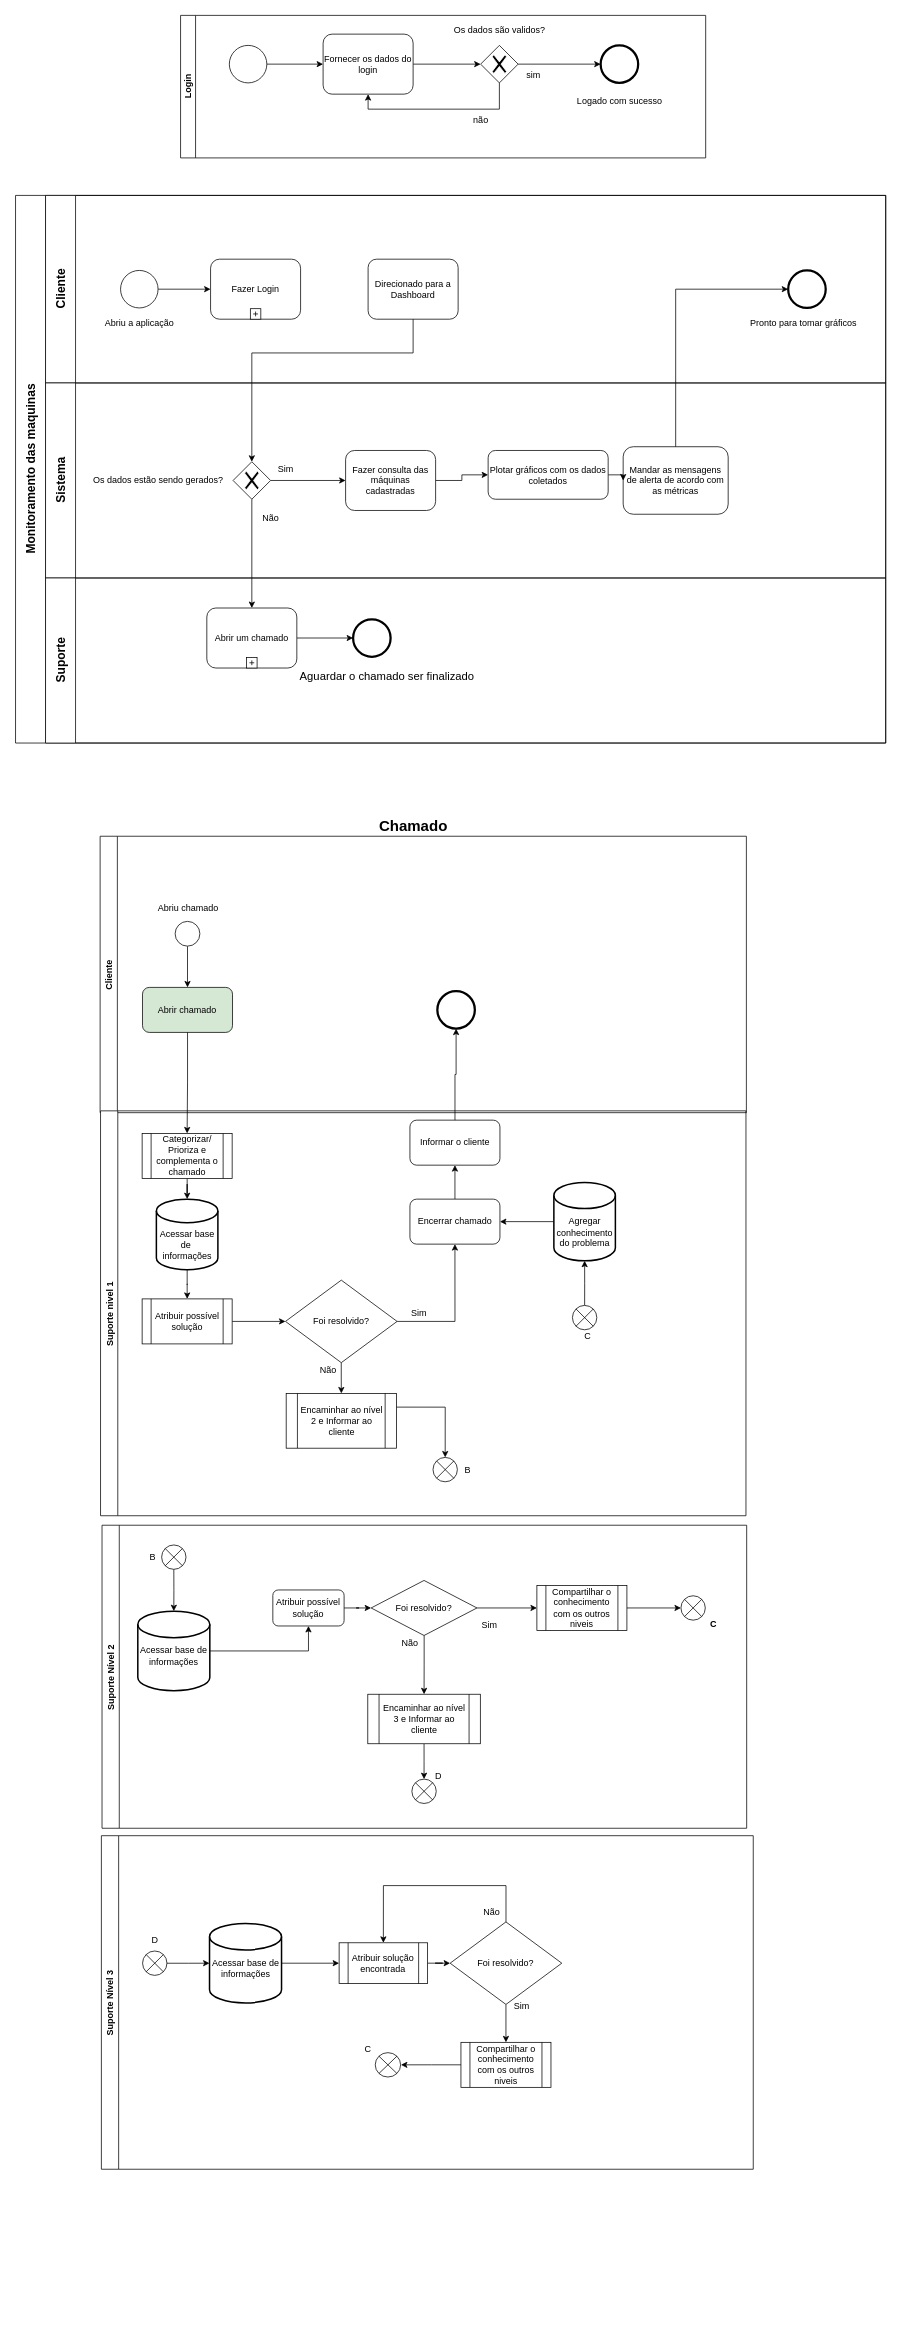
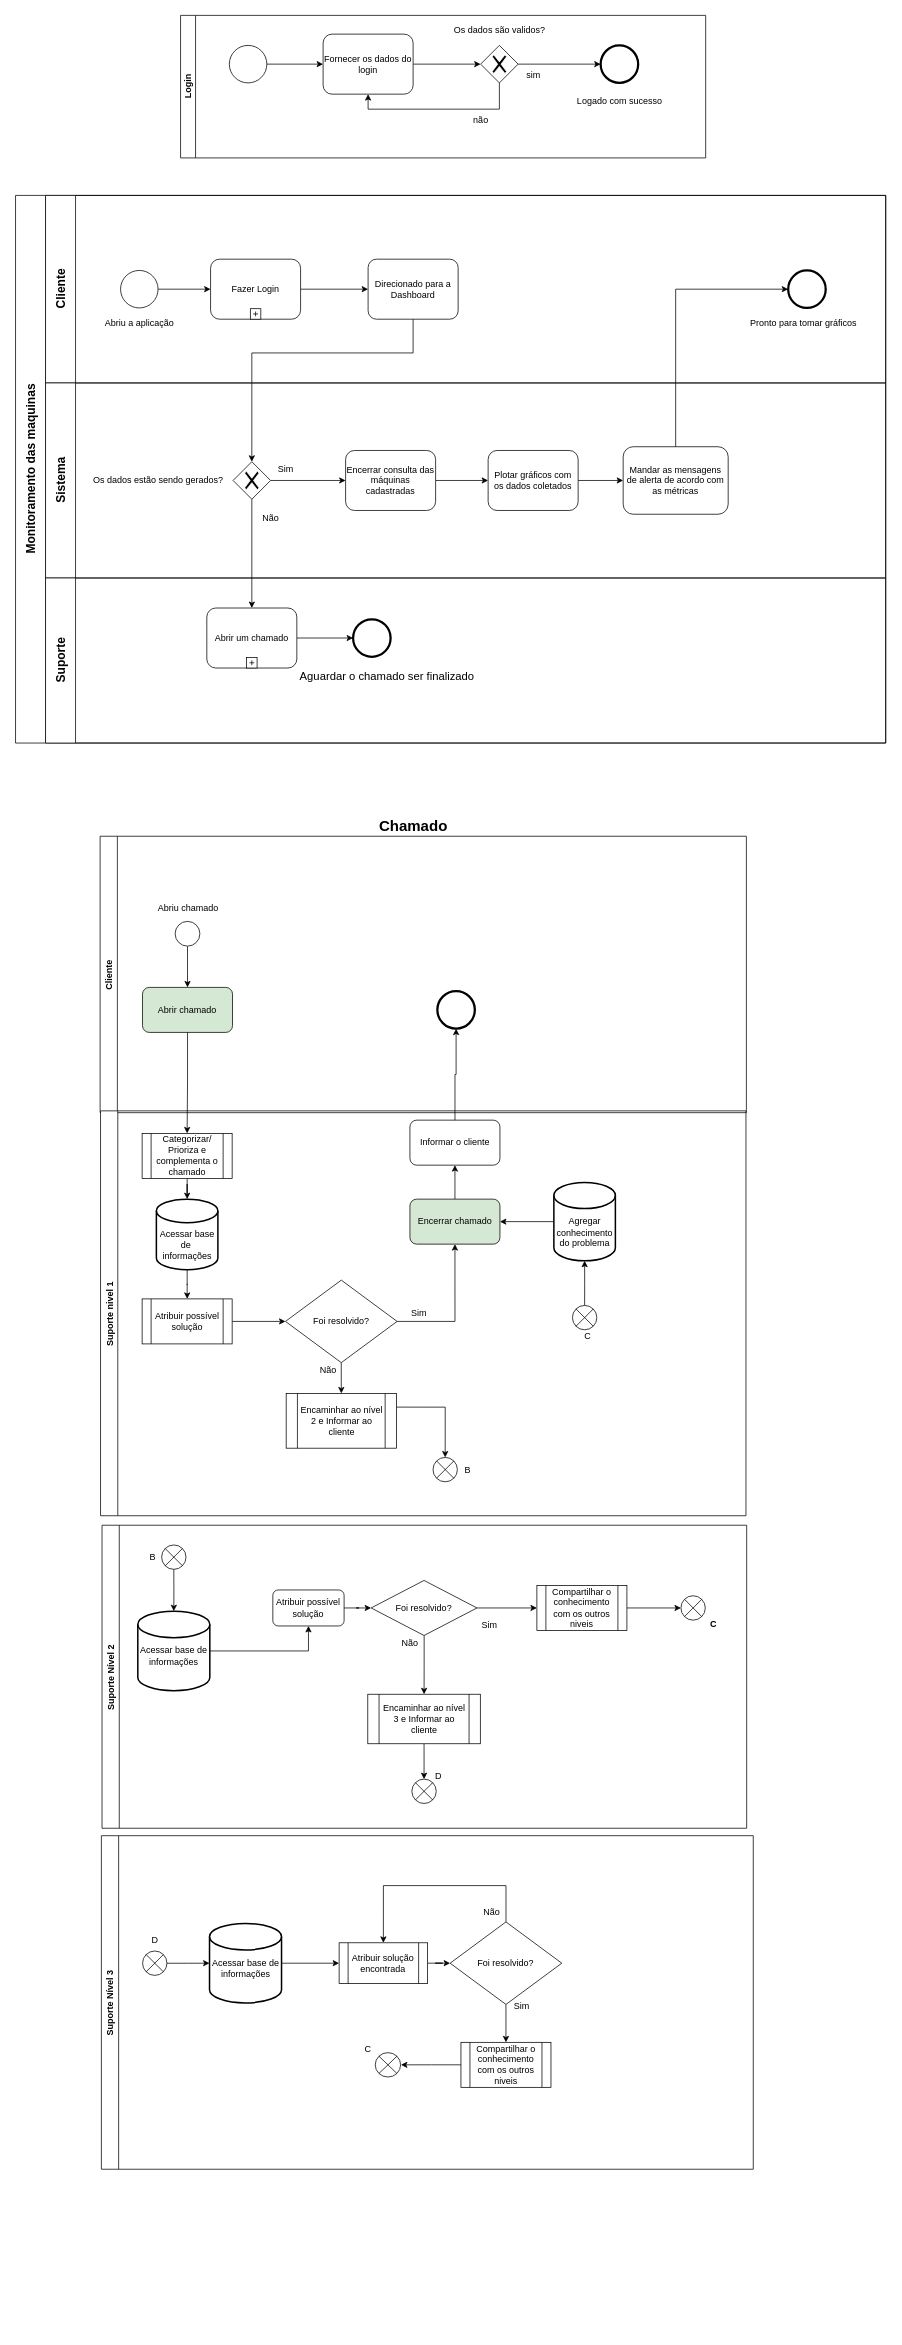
none -> (332, 289)
(548, 475) -> (533, 480)
(390, 480) -> (390, 480)
(455, 1221) -> (455, 1221)
